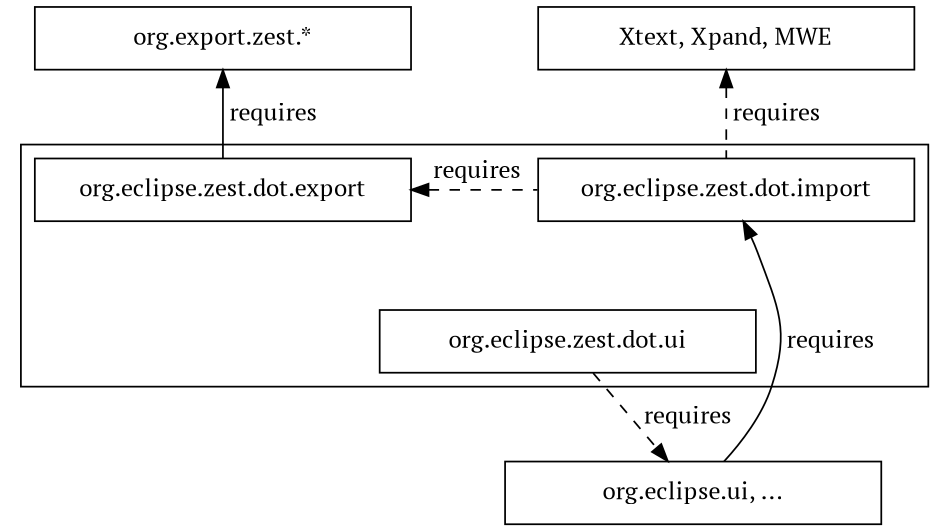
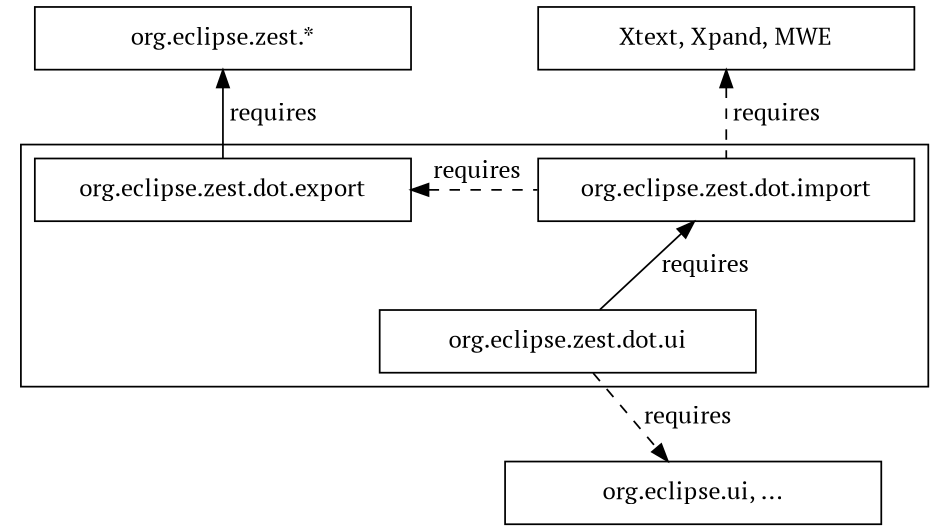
(223, 38) -> (223, 38)
(779, 354) -> (641, 272)
